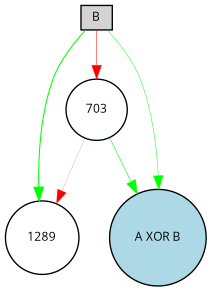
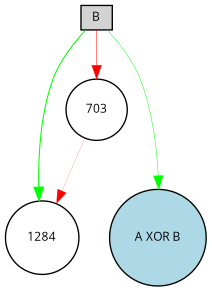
(121, 160) -> none
(42, 238) -> (42, 238)
